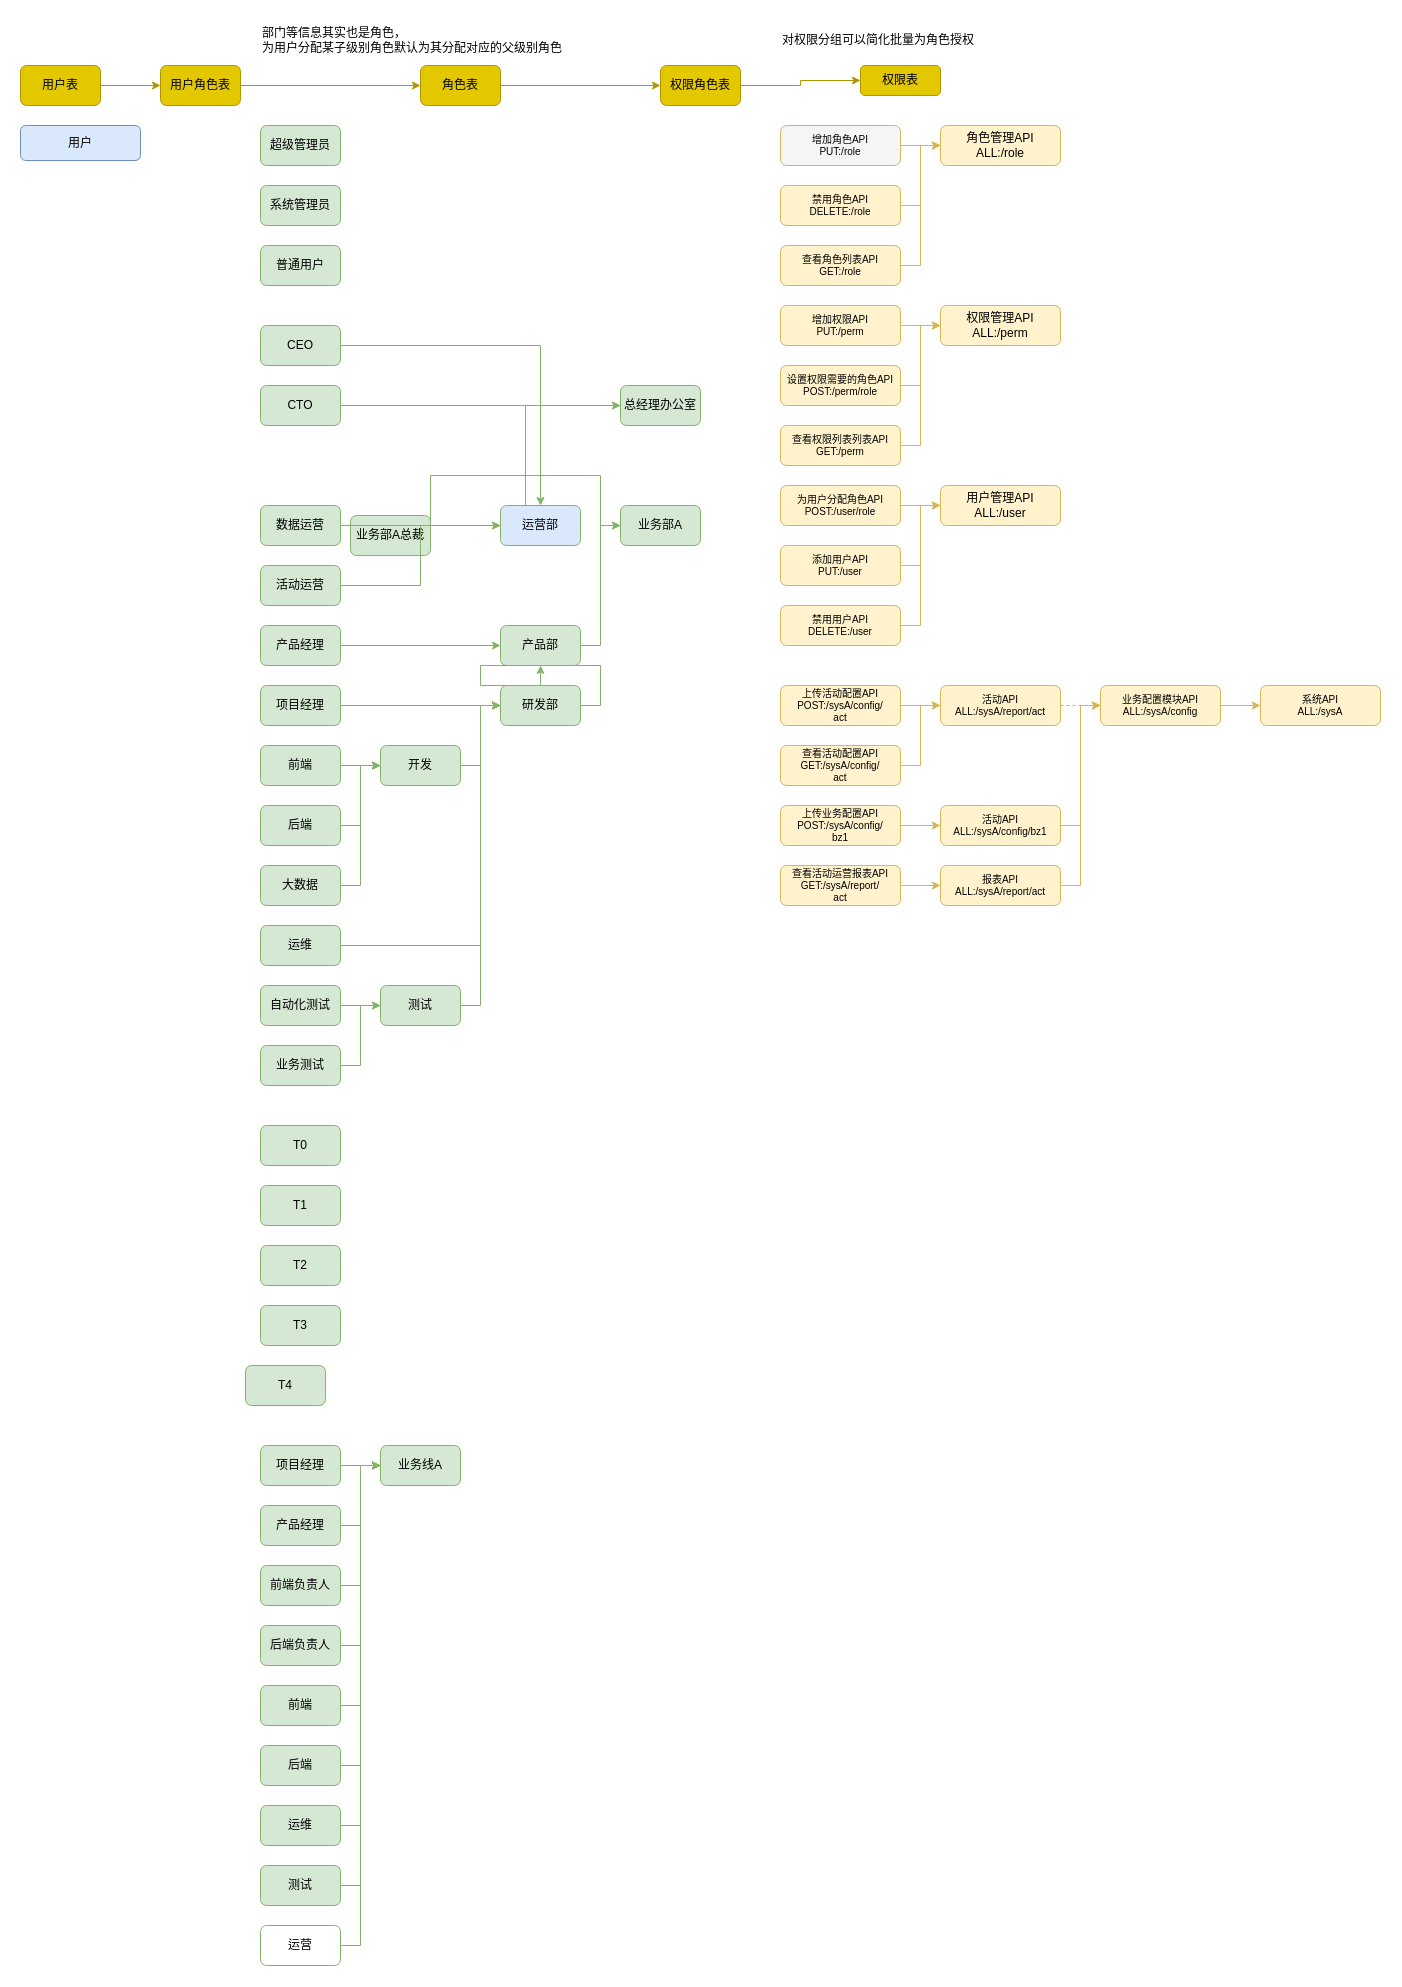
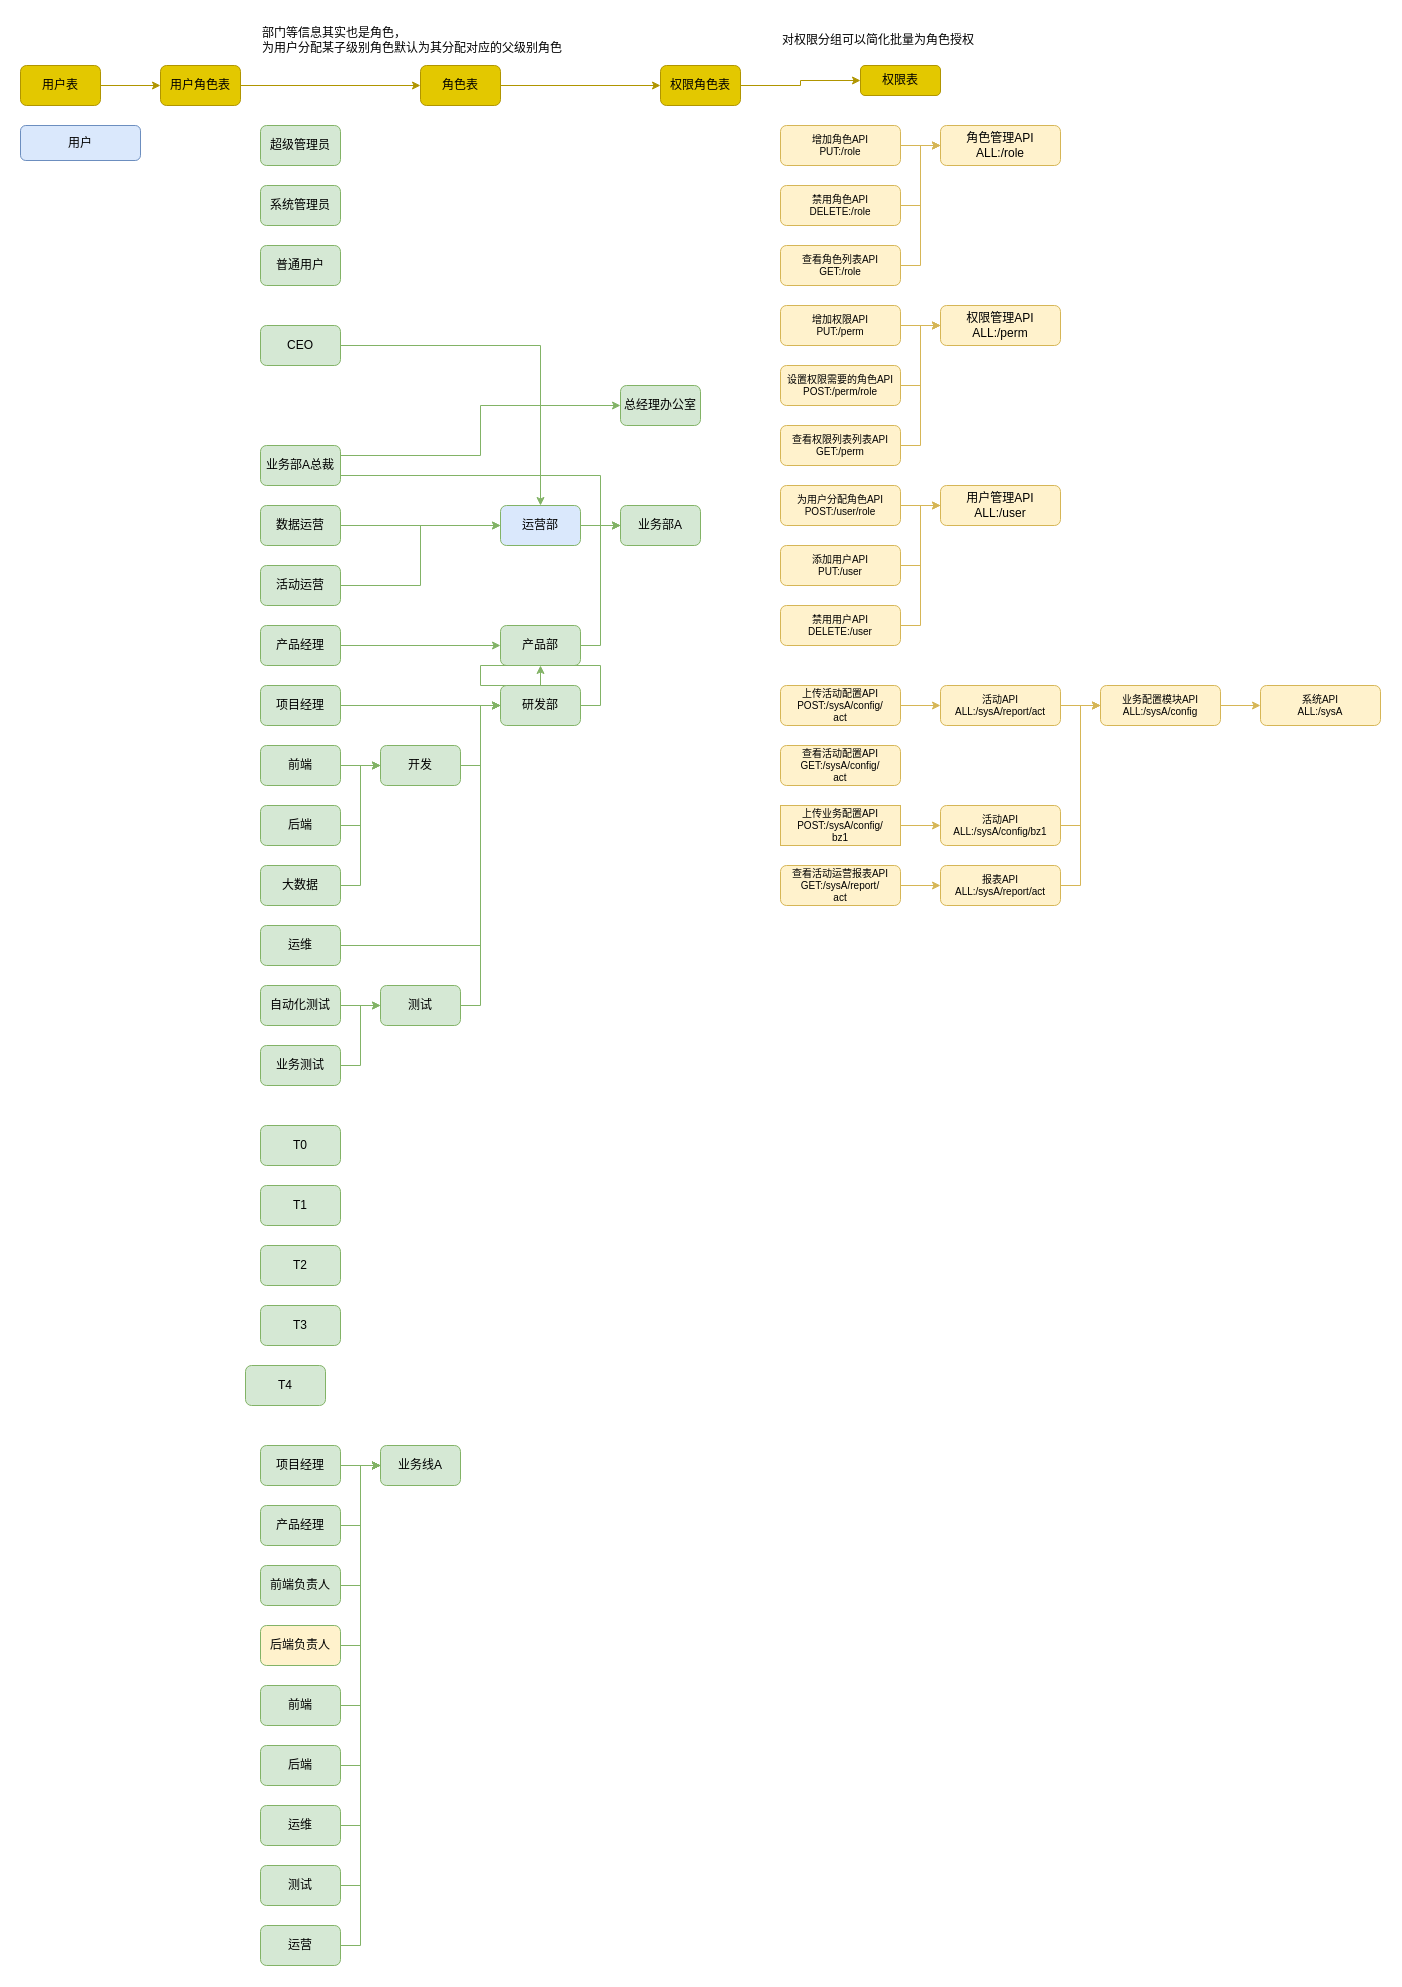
(841, 146) -> (841, 146)
(301, 406) -> none
(409, 406) -> none
none -> (589, 526)
(391, 536) -> (301, 466)
(1070, 706) -> (1070, 706)
(921, 747) -> none
(841, 826) -> (841, 826)
(301, 1646) -> (301, 1646)
(301, 1946) -> (301, 1946)
